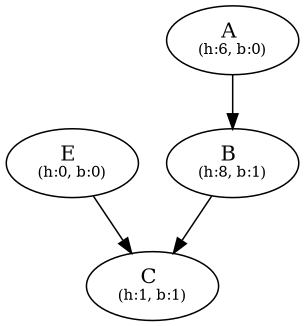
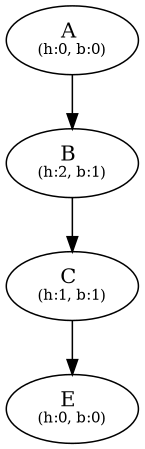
(233, 49) -> (72, 49)
(233, 172) -> (72, 172)
(108, 218) -> (72, 340)
